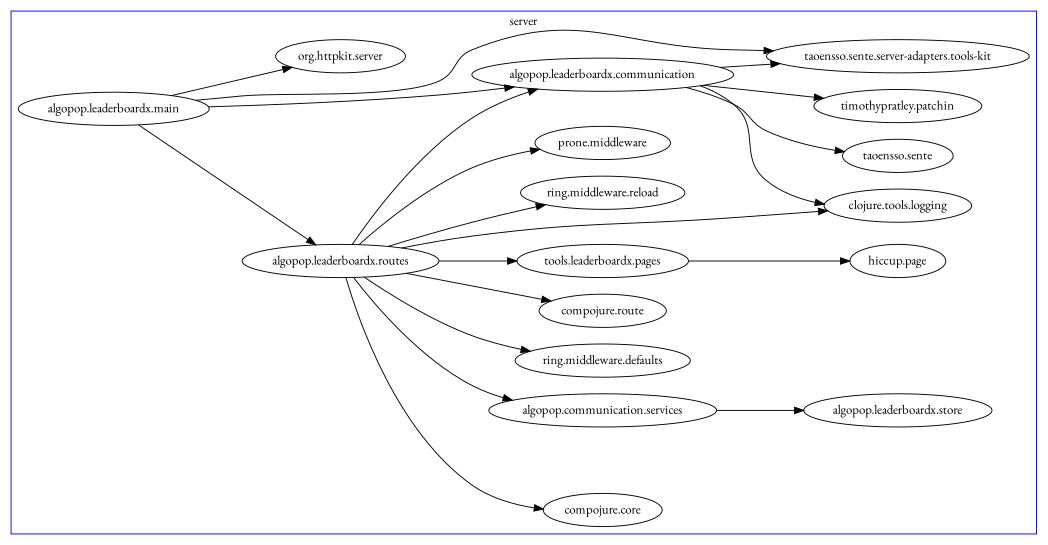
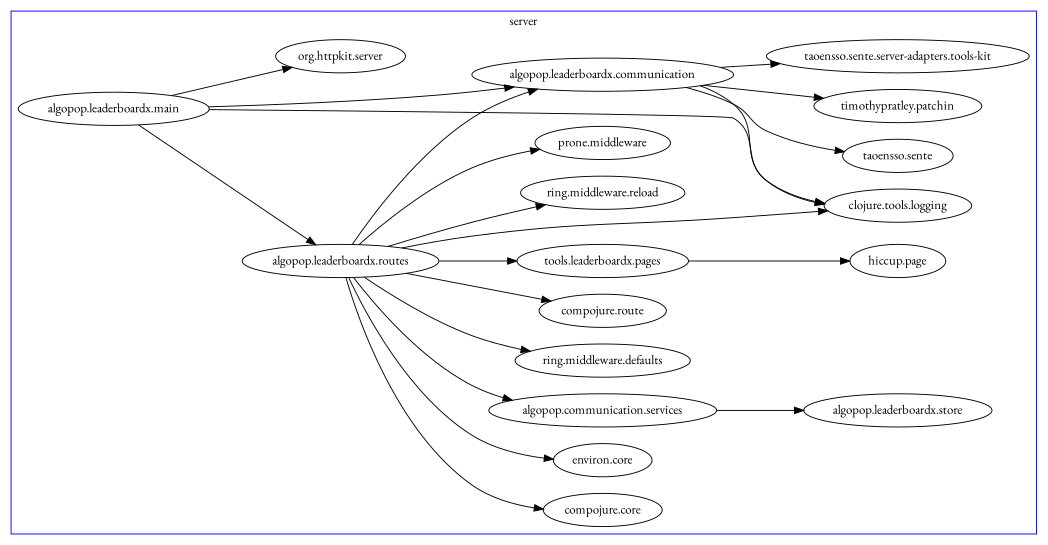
(474, 49) -> (535, 113)
none -> (603, 460)
